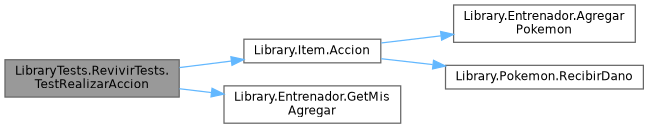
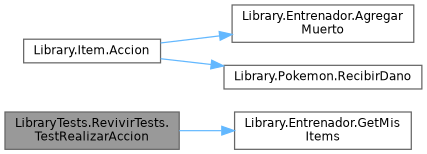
(544, 24) -> (323, 24)
(205, 64) -> none
(312, 105) -> (323, 131)
